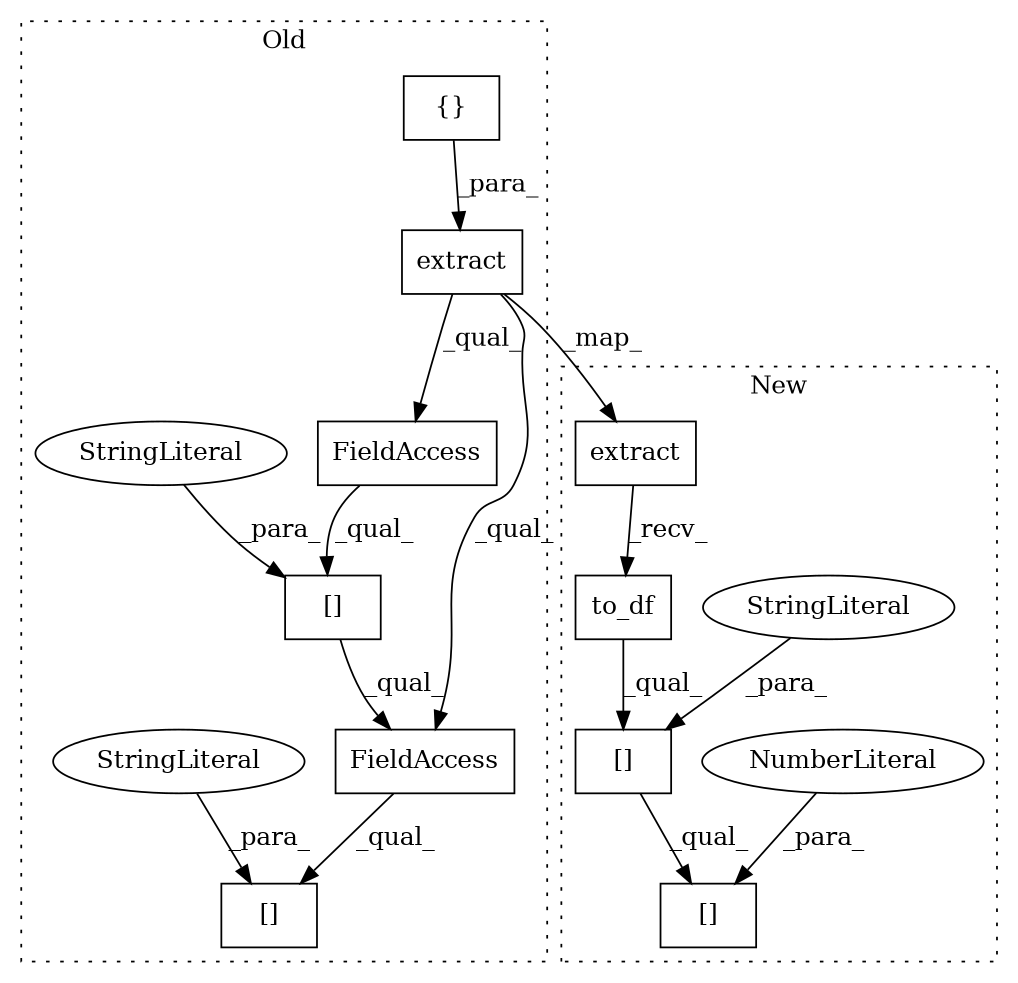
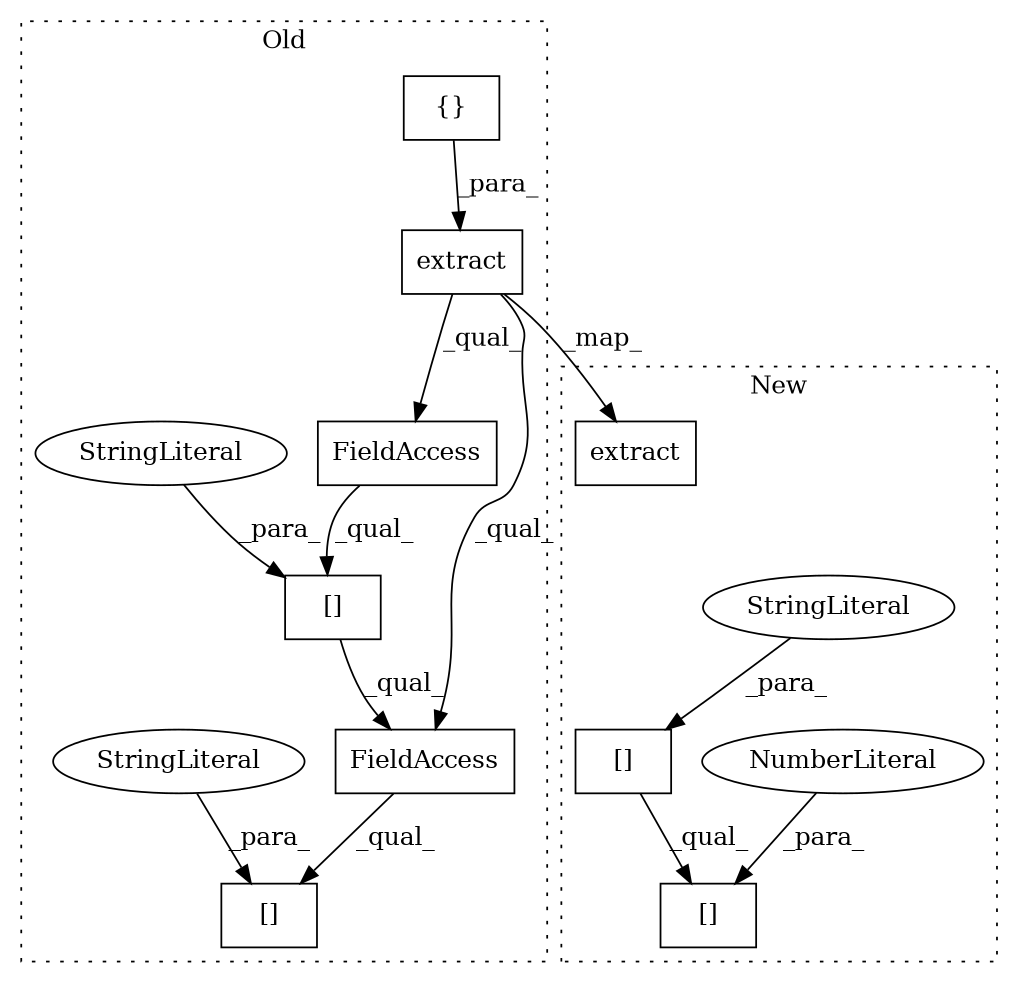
(623, 607) -> none
